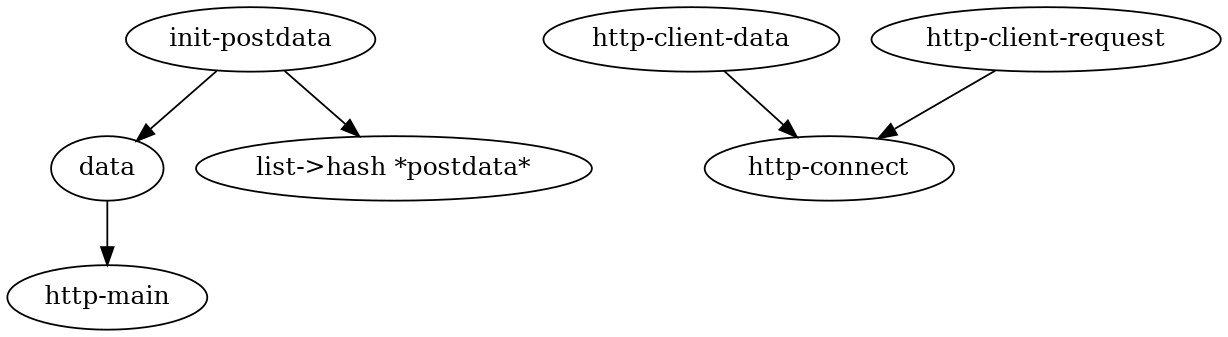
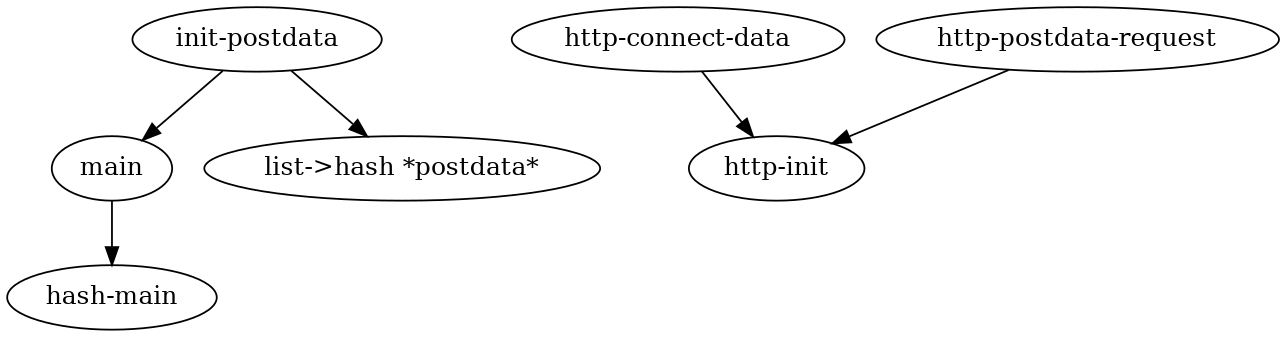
(691, 39) -> (678, 39)
(1046, 39) -> (1078, 39)
(107, 168) -> (112, 168)
(829, 168) -> (777, 168)
(107, 297) -> (112, 297)
